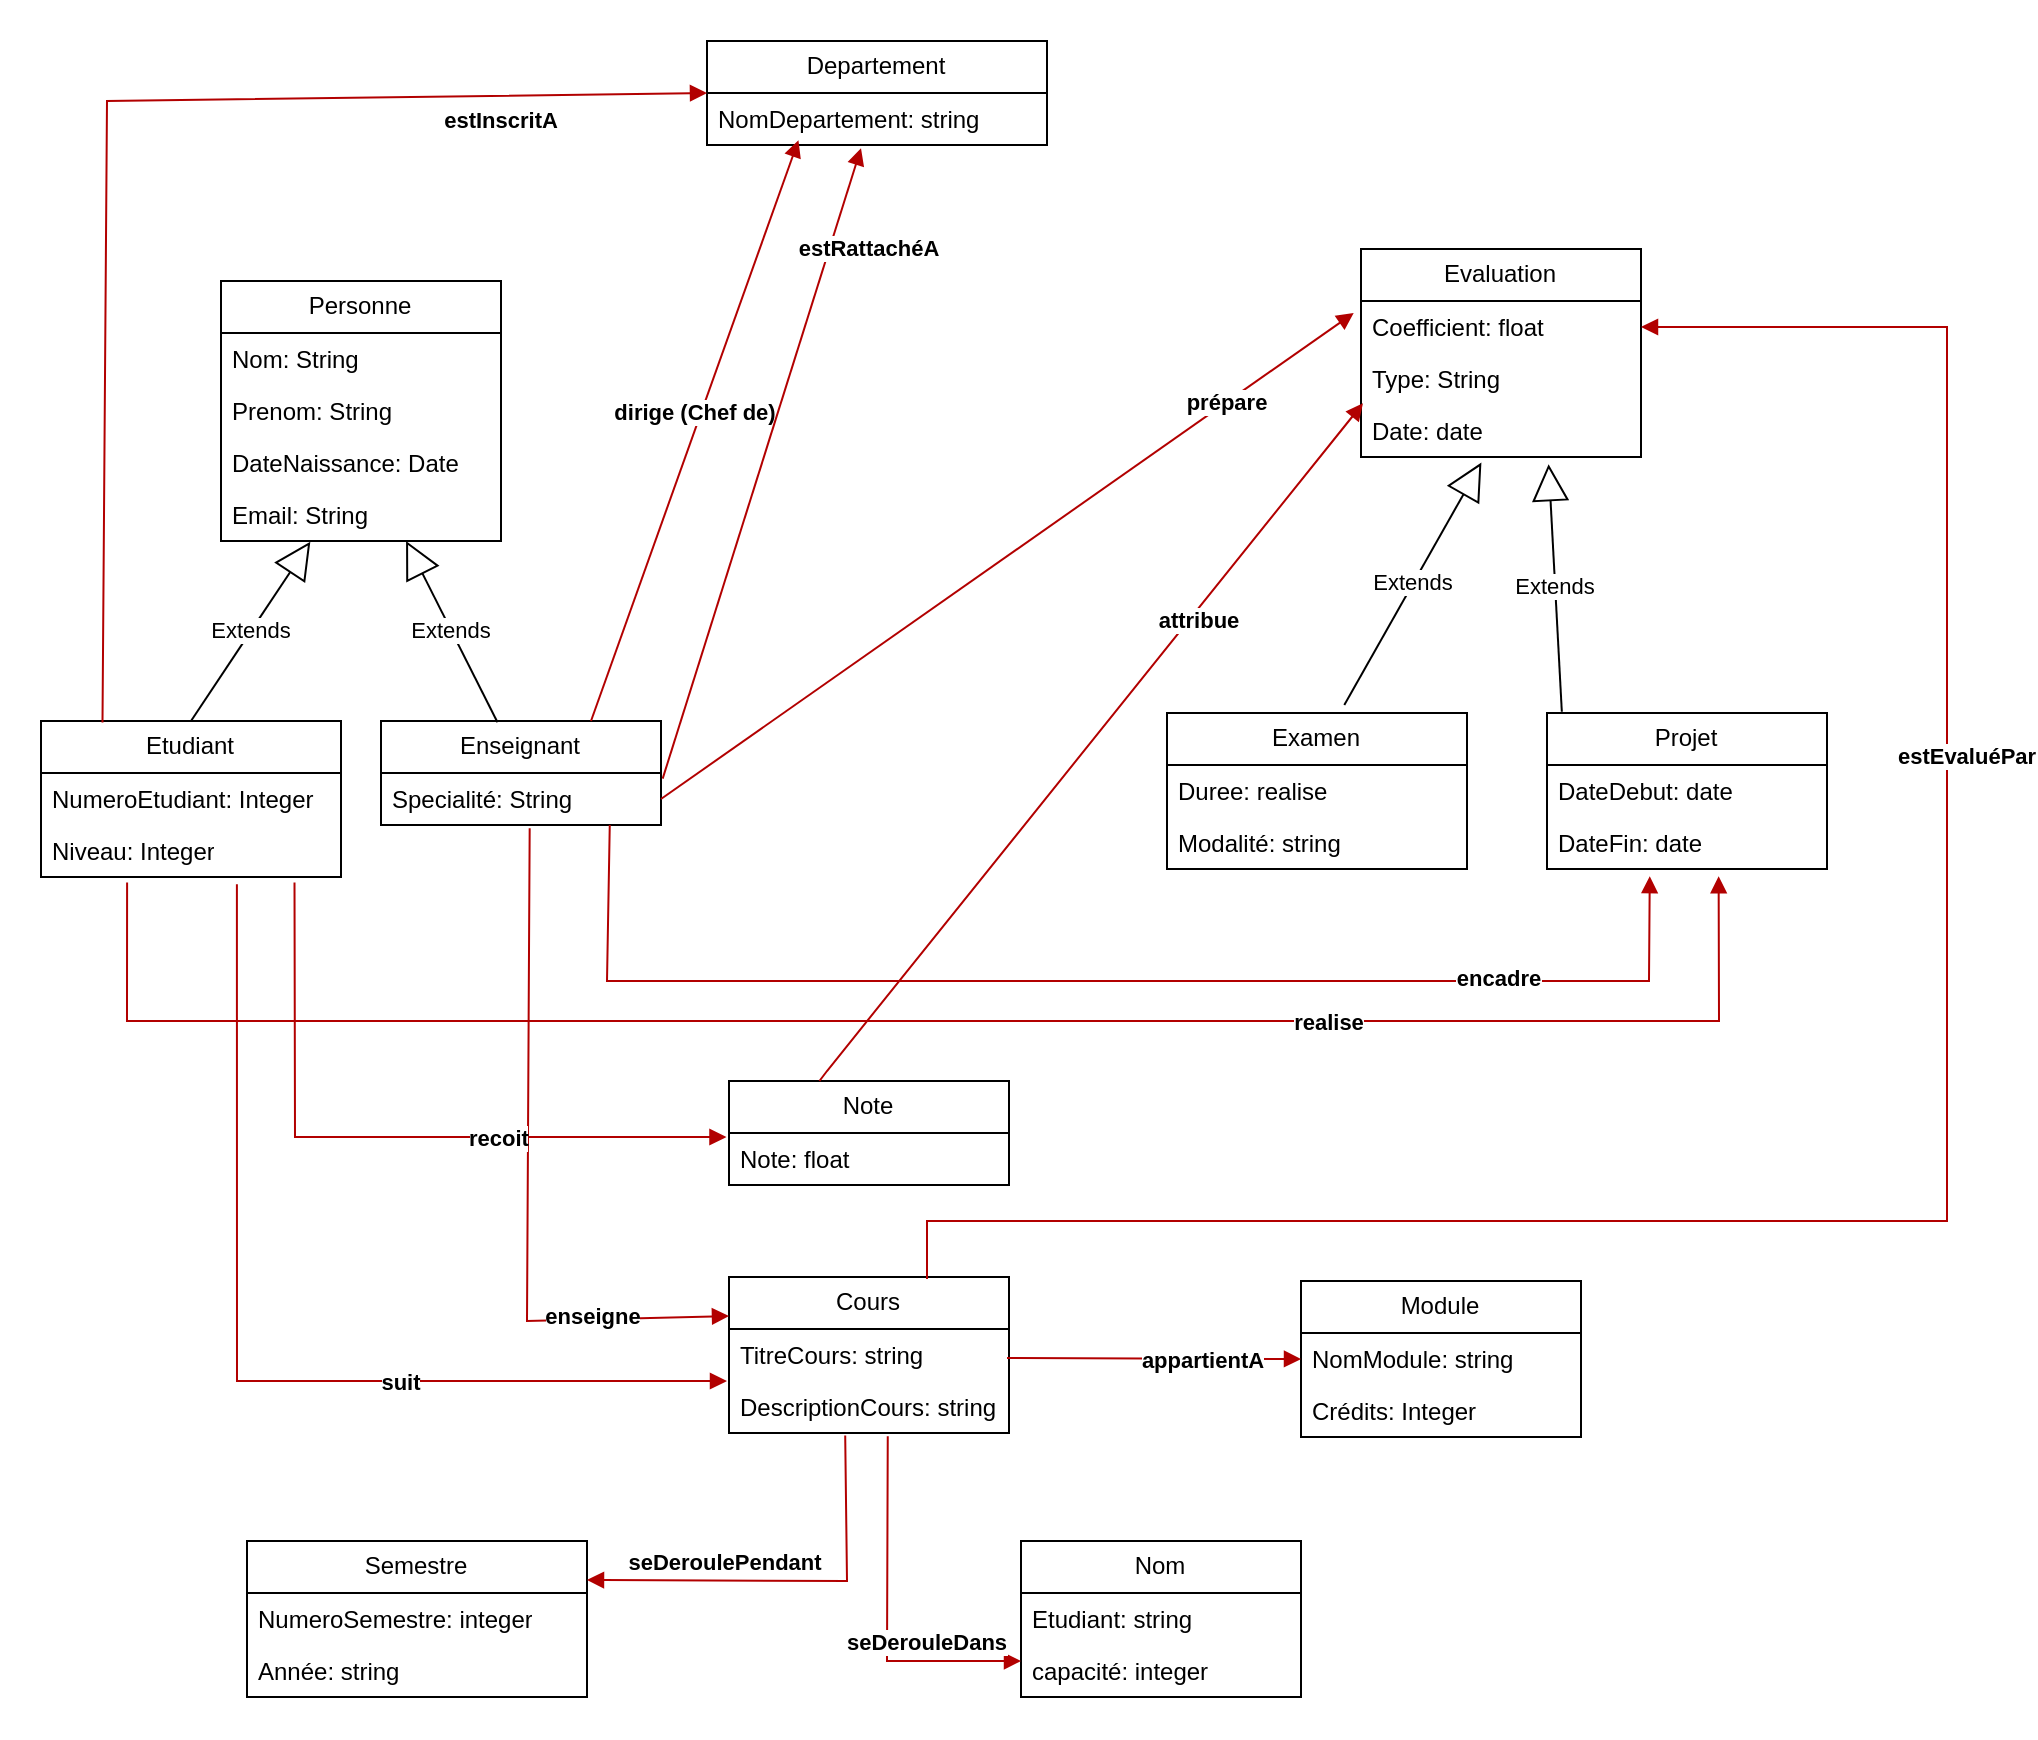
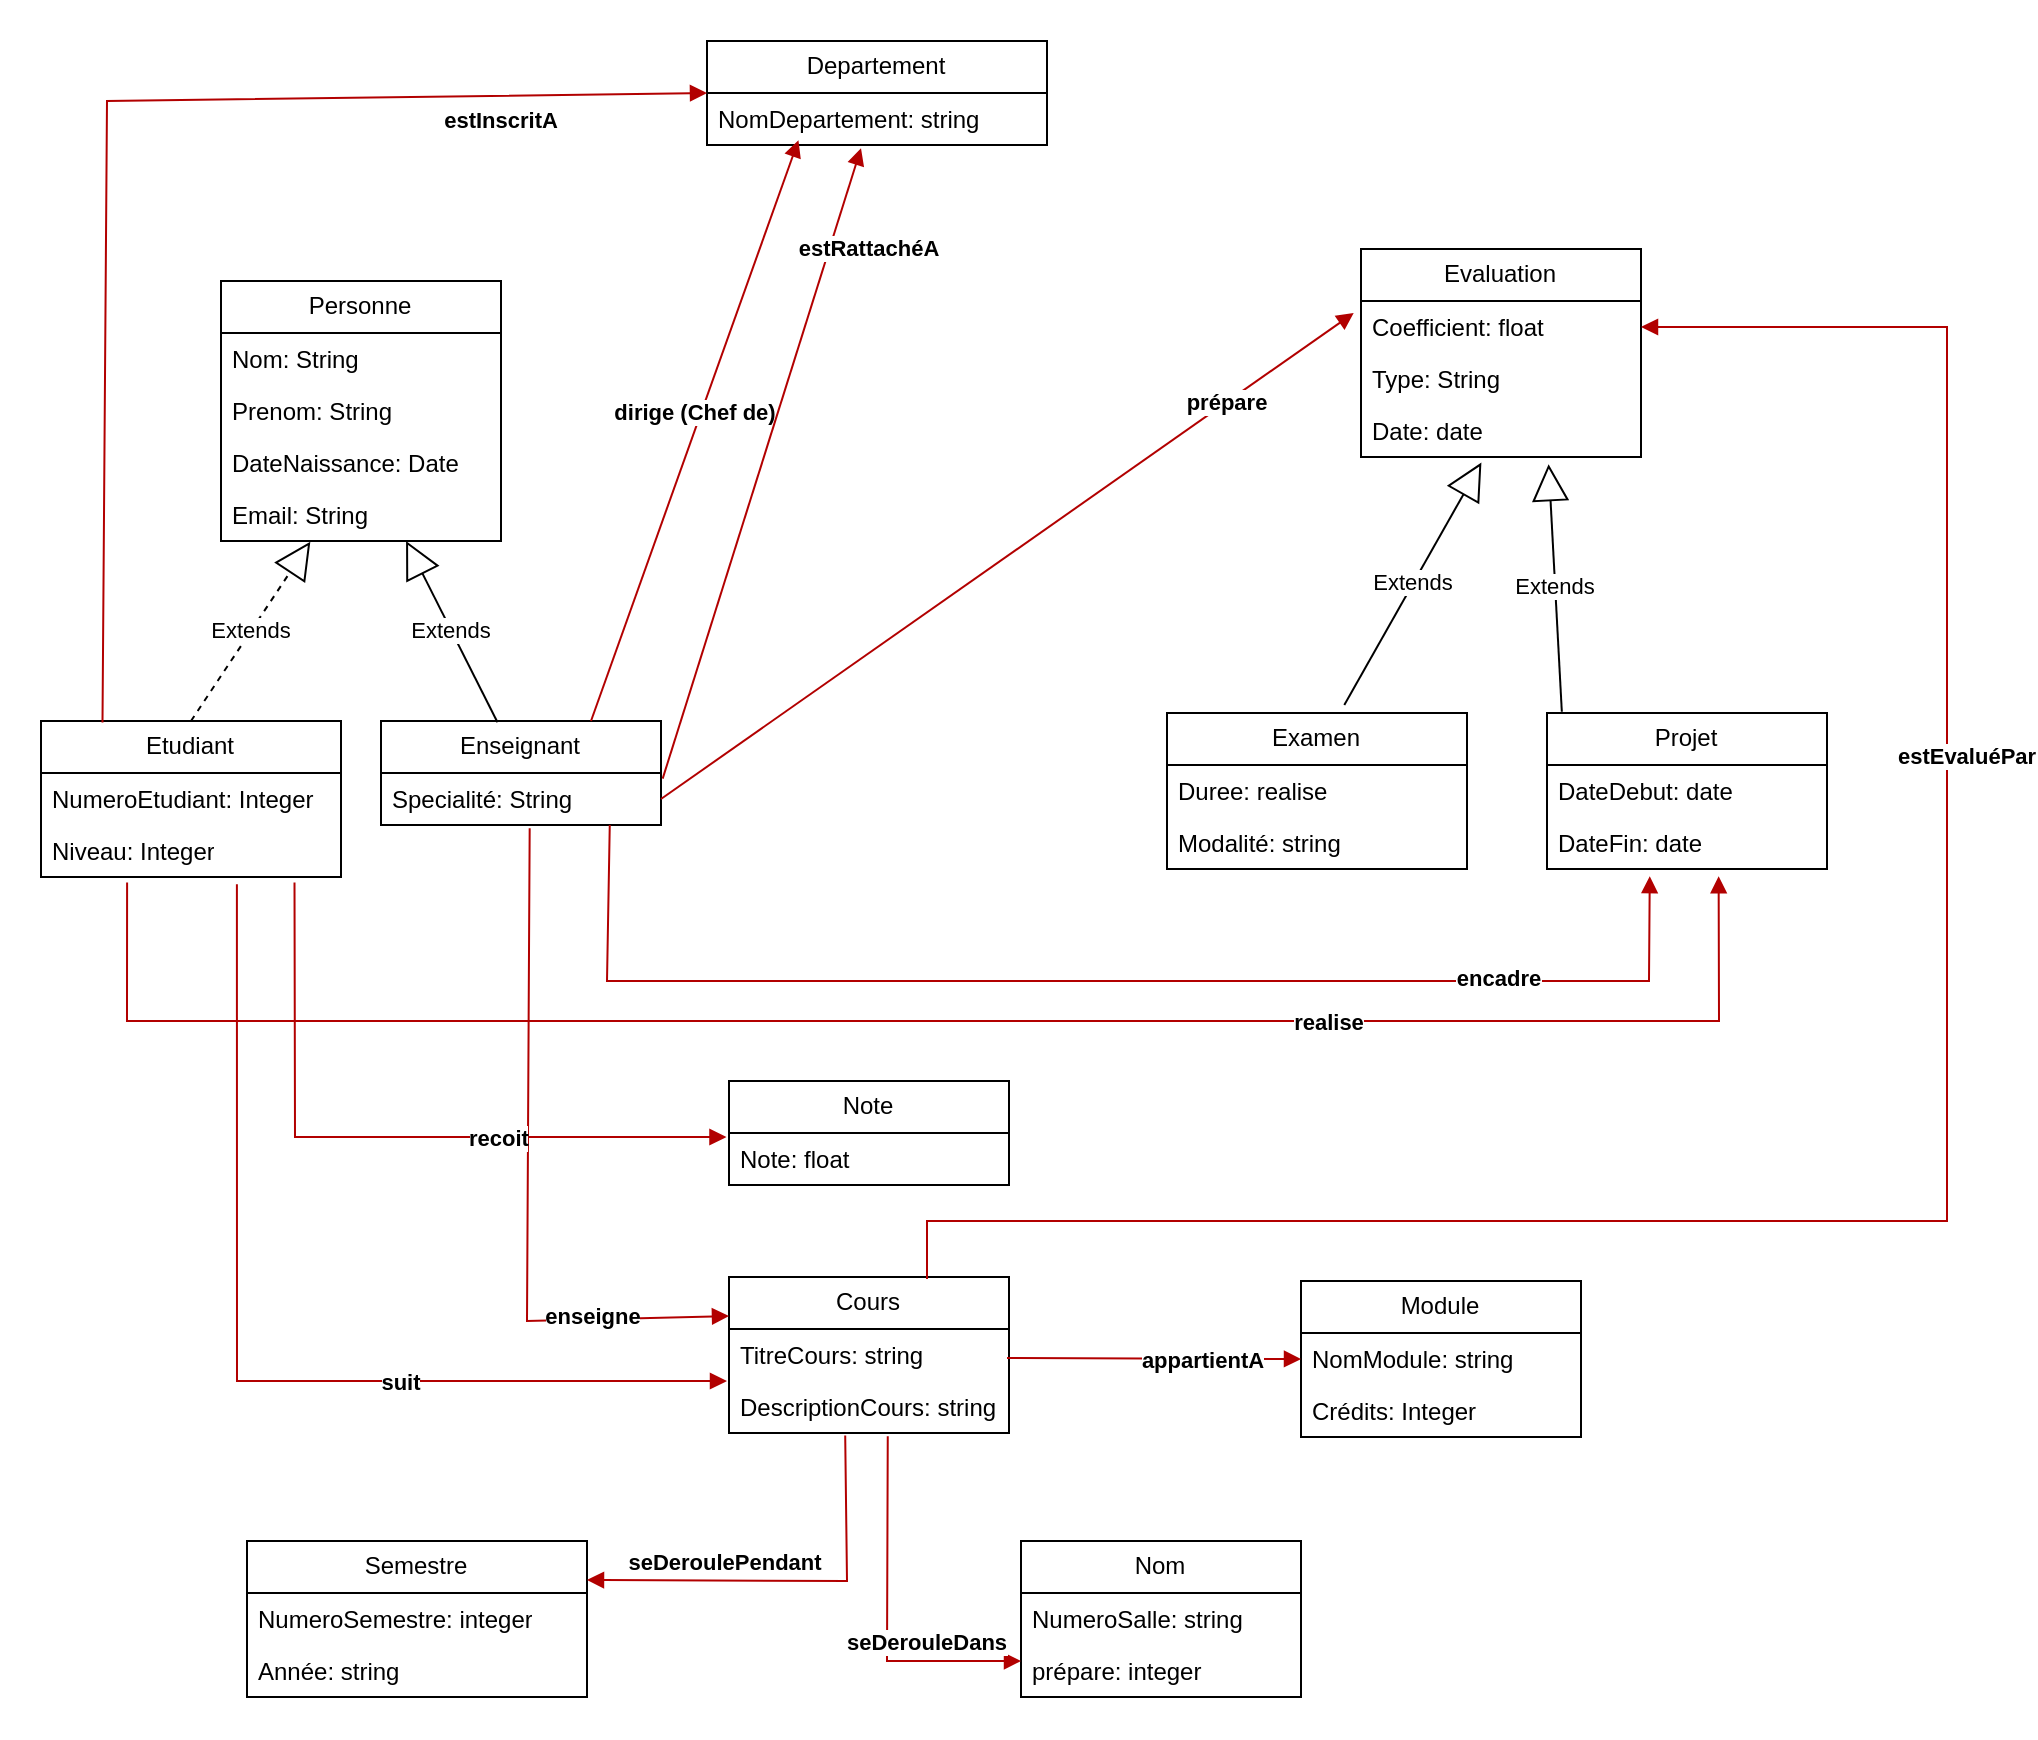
(219, 679) -> (219, 679)
(1127, 697) -> none
(1128, 1621) -> (1145, 1621)
(1135, 1673) -> (1131, 1673)
